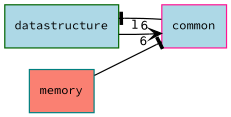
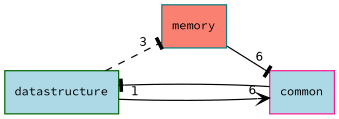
none -> (131, 58)
